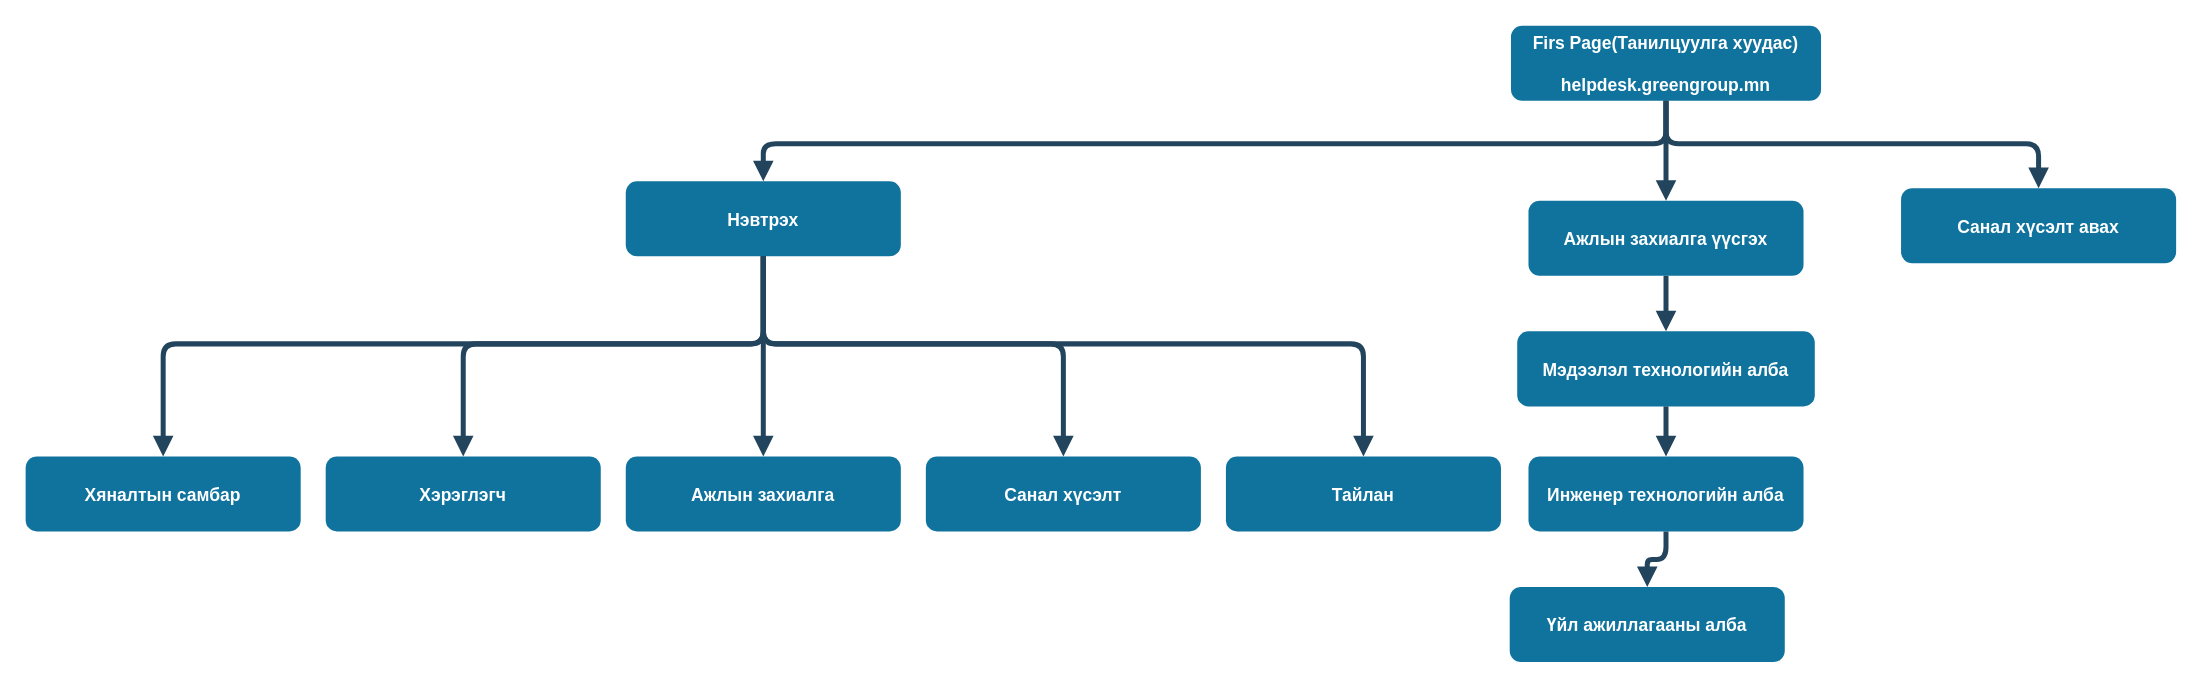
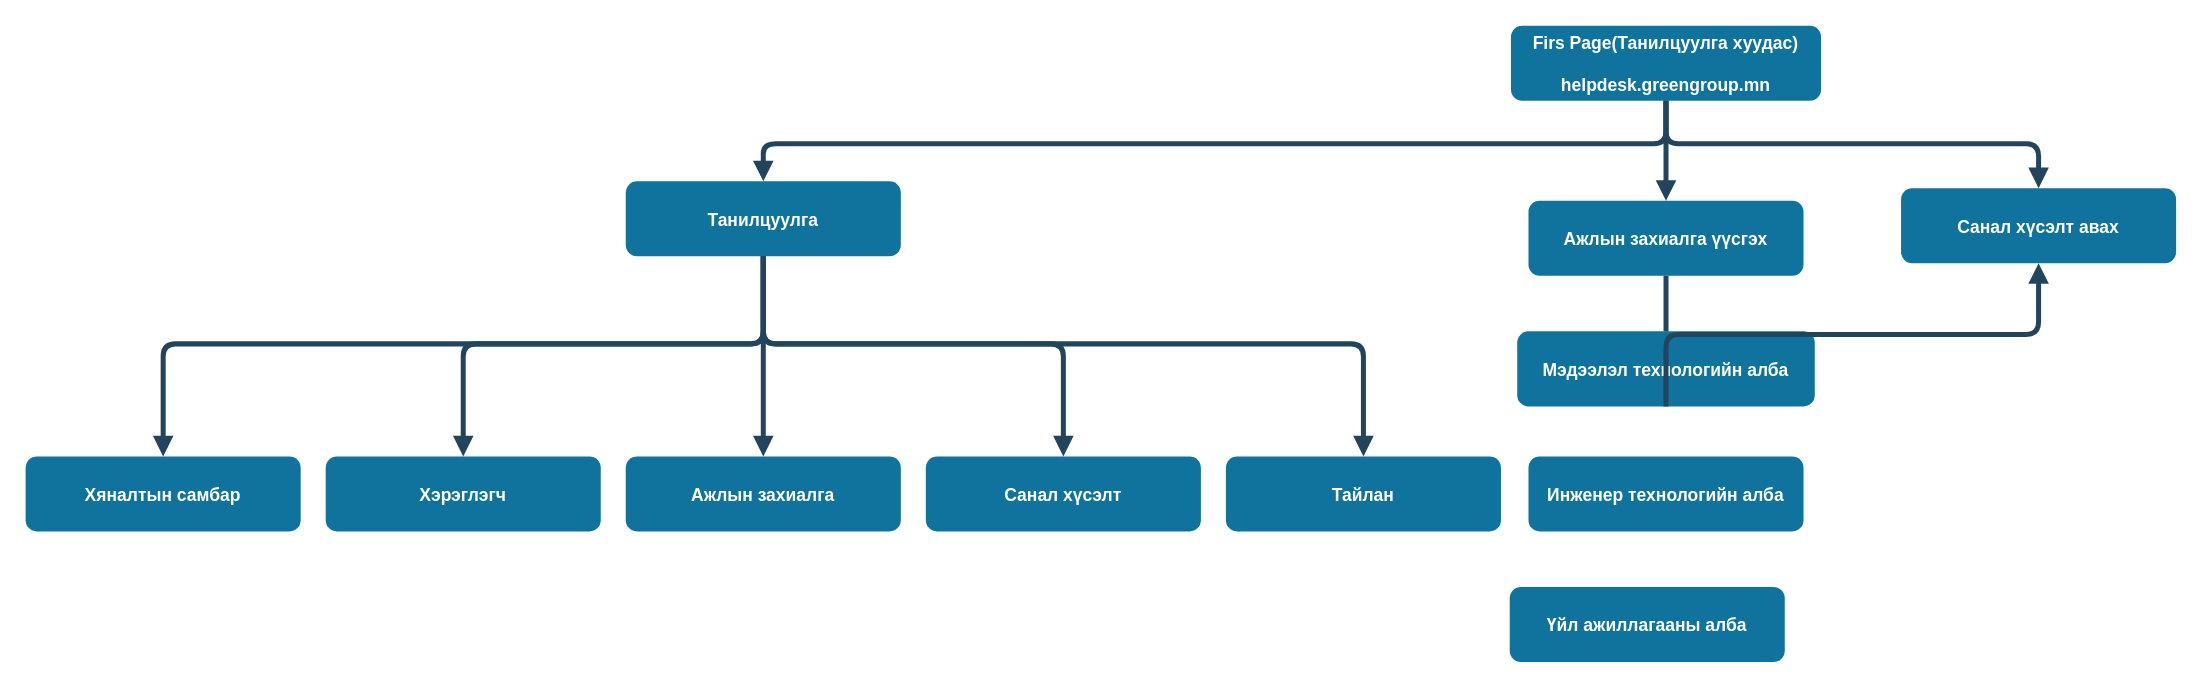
(763, 220) -> (763, 220)
(1666, 311) -> (1666, 328)
(1666, 421) -> (1944, 334)
(1663, 556) -> none
